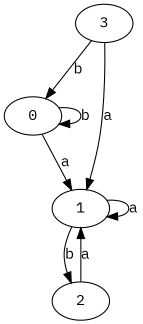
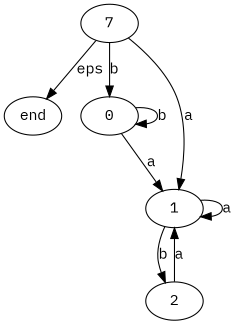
(104, 23) -> (110, 23)
none -> (33, 116)
